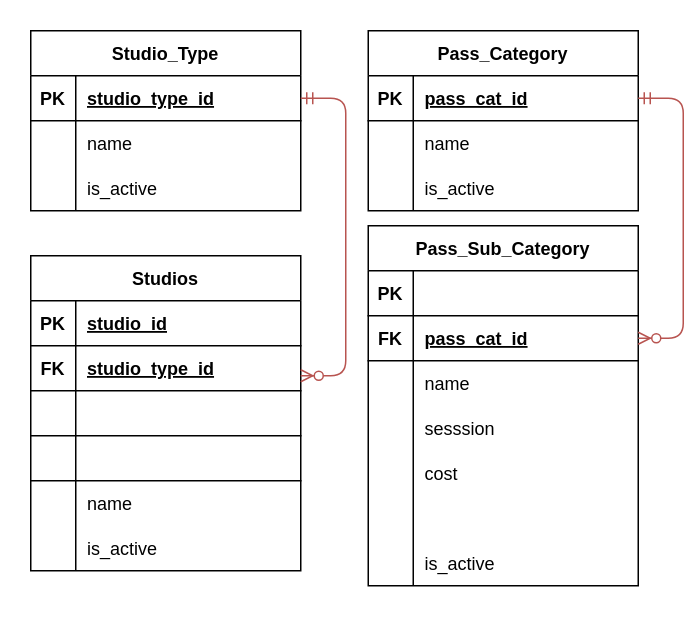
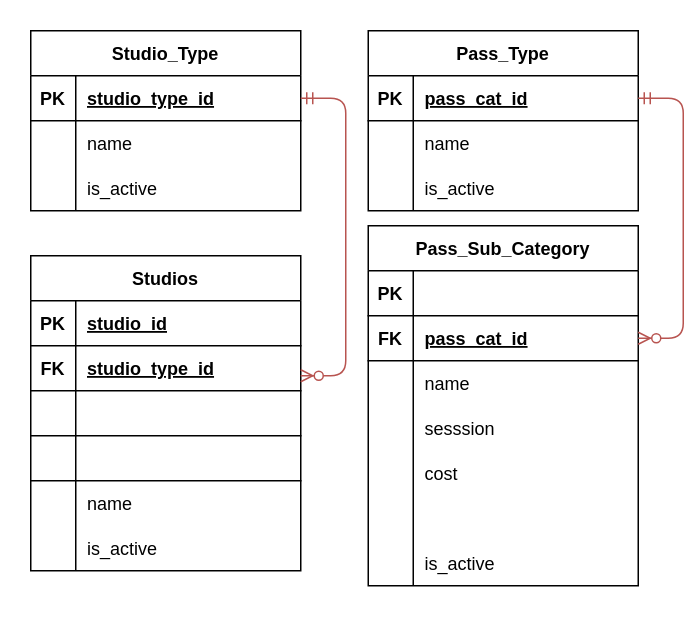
(503, 54) -> (503, 54)
